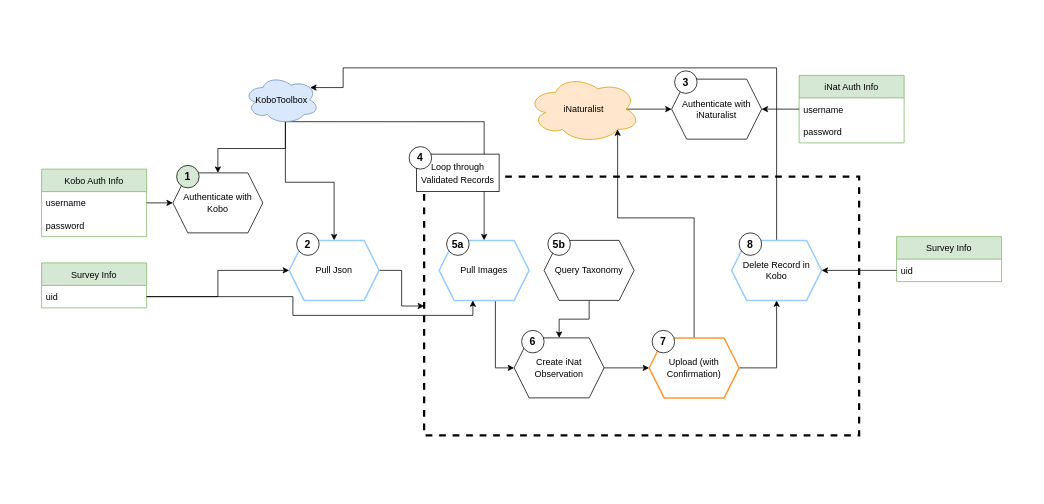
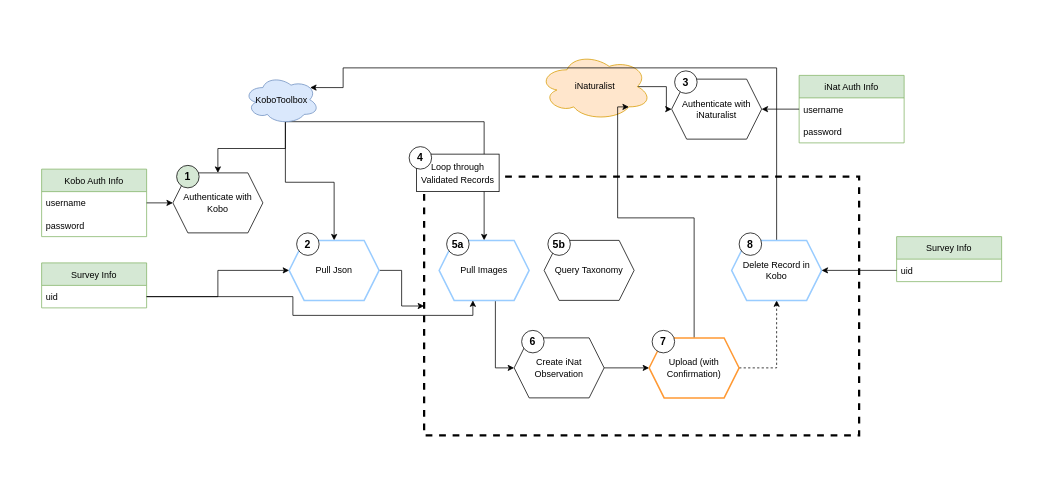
(584, 109) -> (595, 87)
(559, 319) -> none
(777, 355) -> (777, 355)
